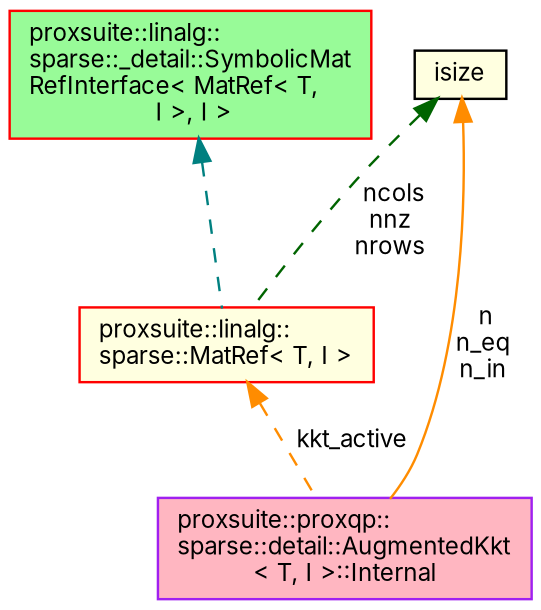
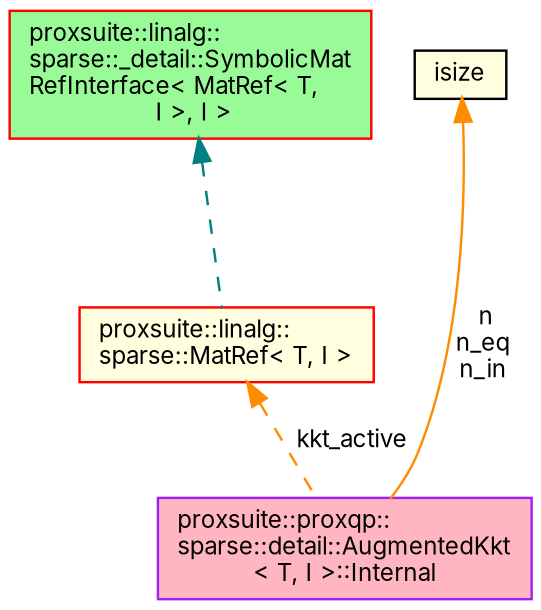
(332, 208) -> none
